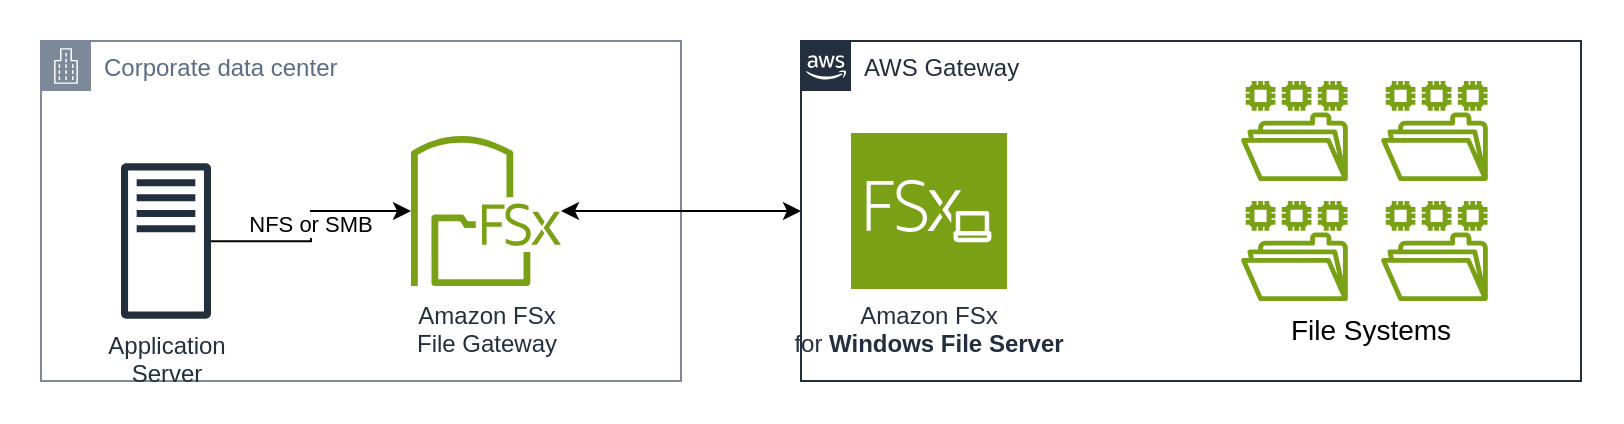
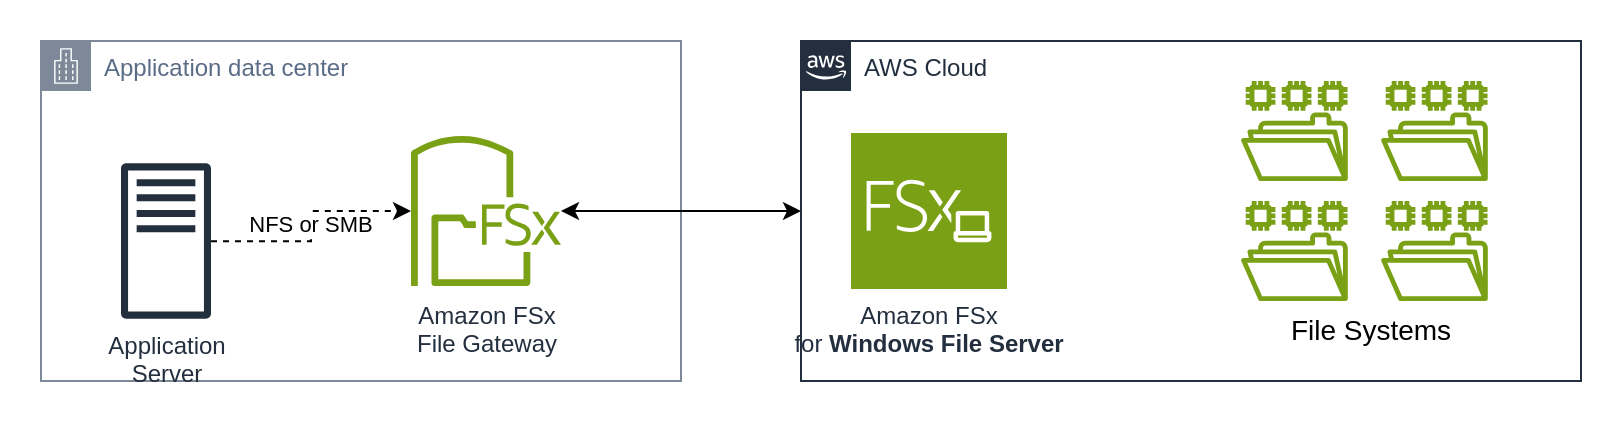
(240, 69) -> (244, 69)
(936, 69) -> (919, 69)
(265, 241) -> (265, 241)
